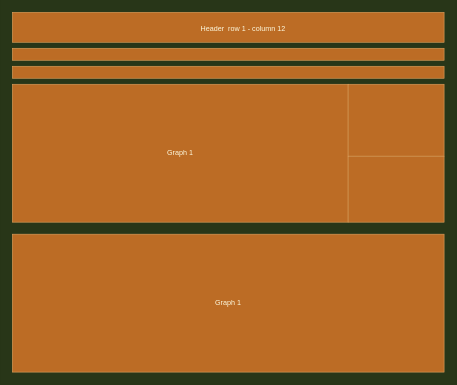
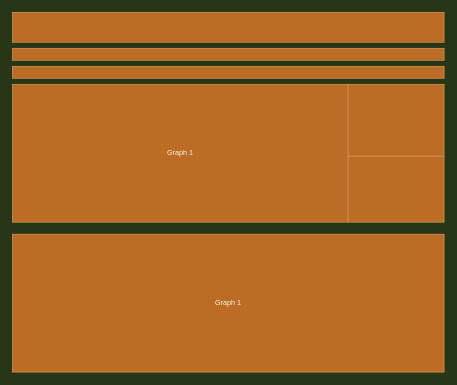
(243, 29) -> none
